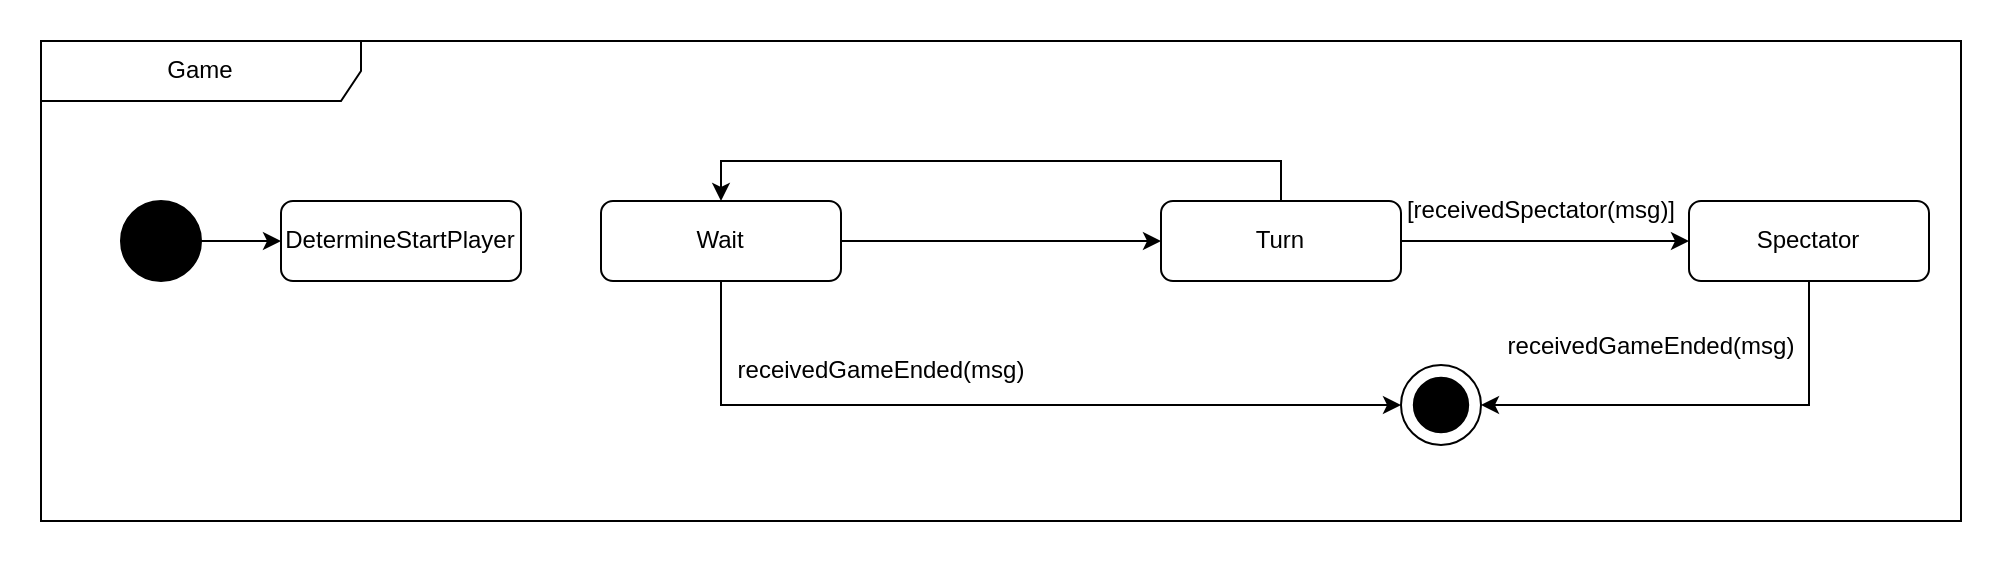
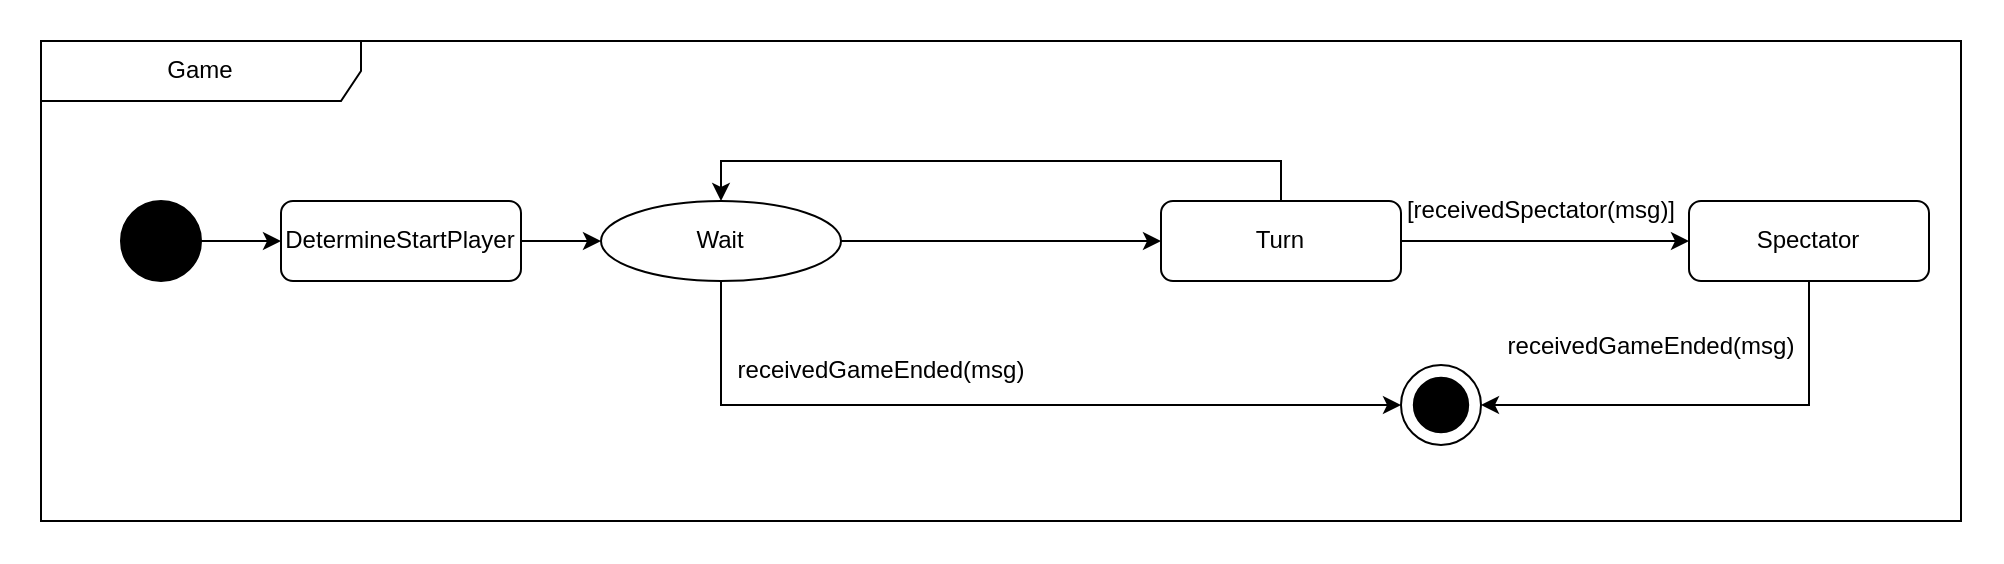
none -> (554, 241)
(721, 241) -> (721, 241)
